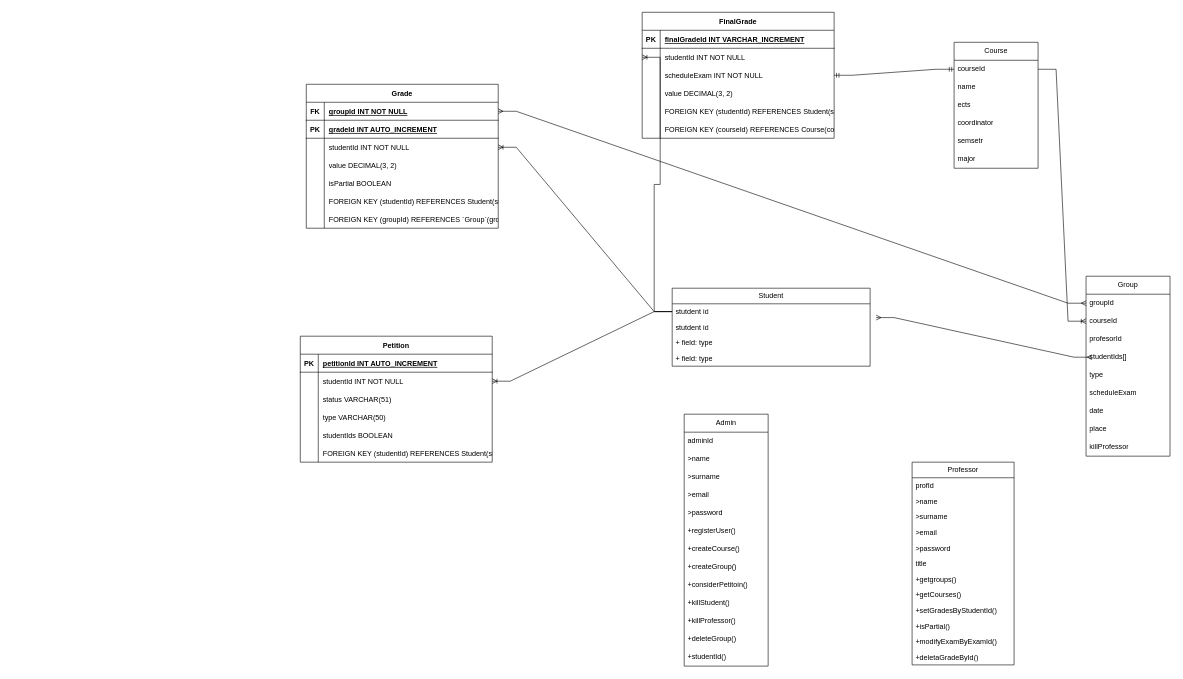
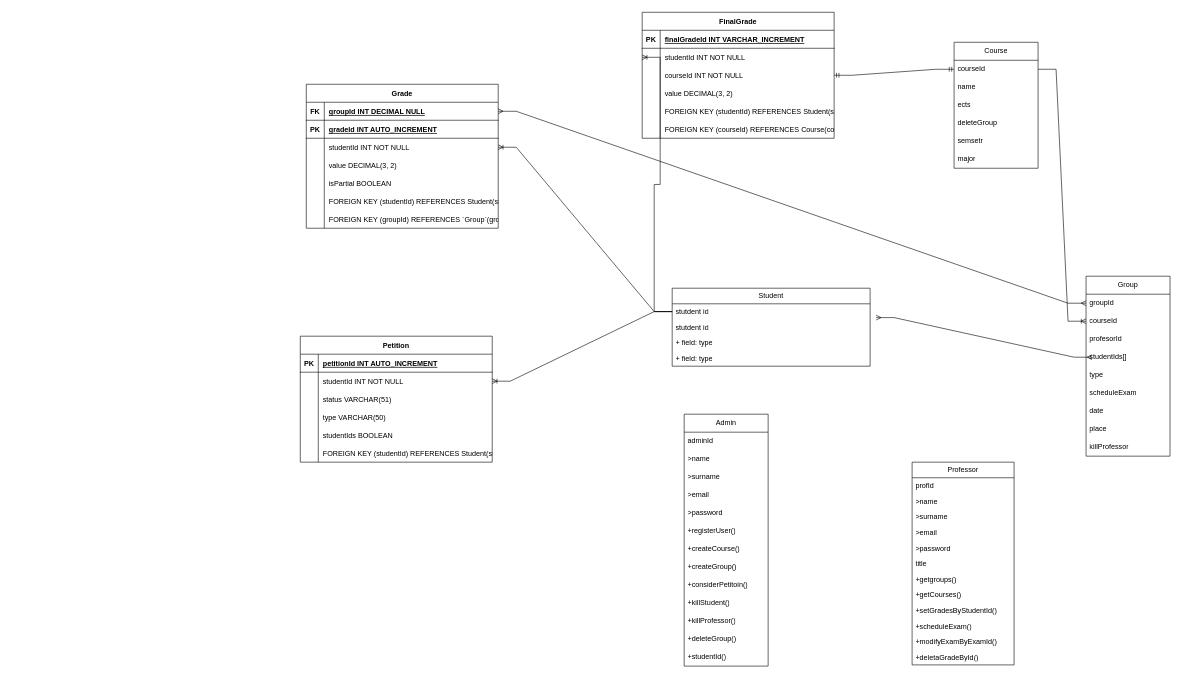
(711, 76) -> (704, 76)
(366, 112) -> (374, 112)
(979, 123) -> (979, 123)
(937, 627) -> (945, 627)
